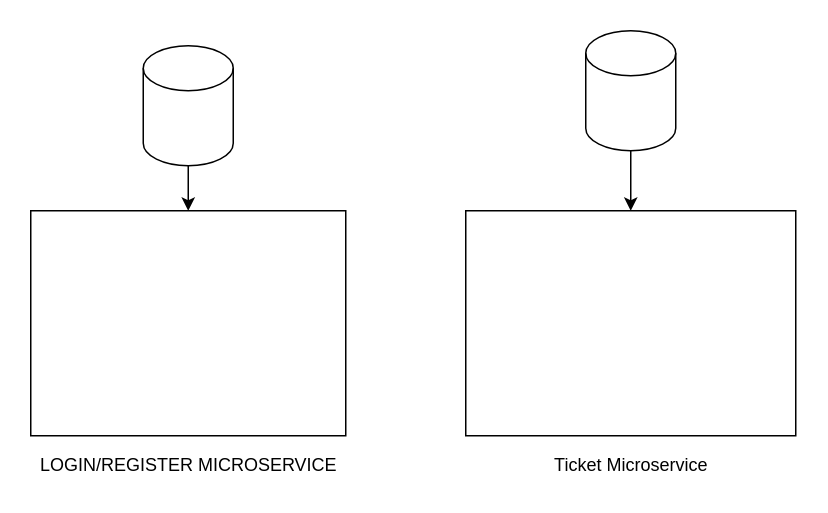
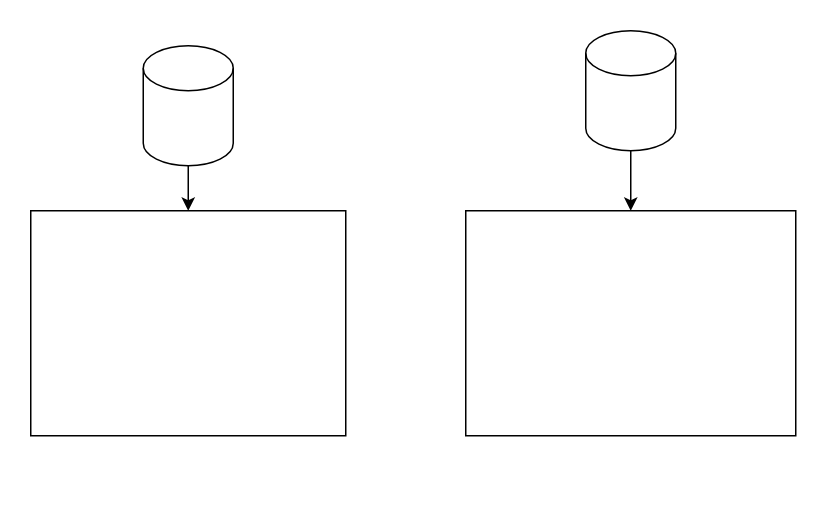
(188, 466) -> none
(631, 466) -> none
